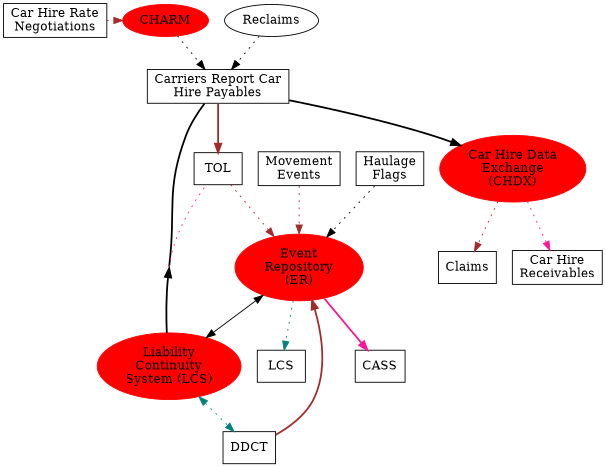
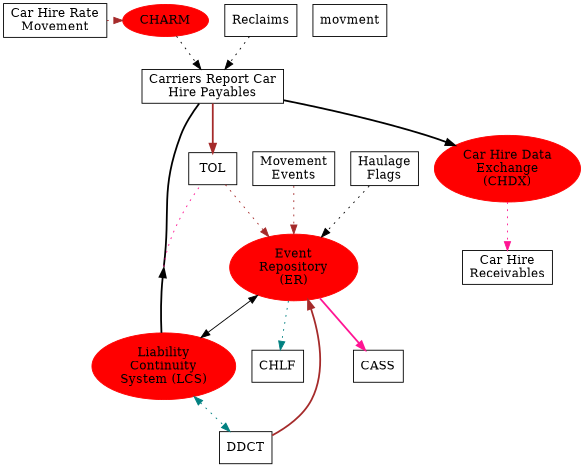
(55, 20) -> (55, 20)
(272, 20) -> (261, 20)
none -> (350, 20)
(467, 267) -> none
(281, 366) -> (278, 366)
